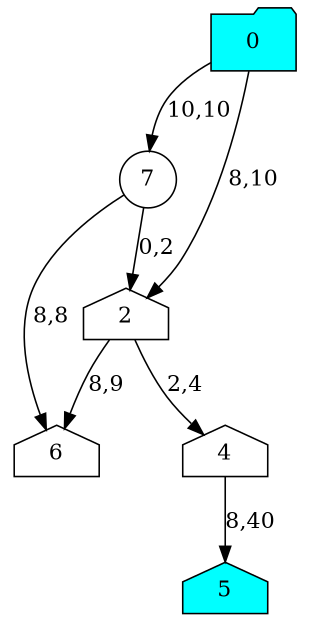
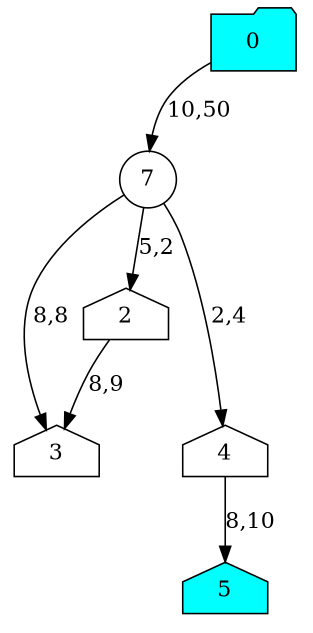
(199, 111) -> (199, 111)
(217, 185) -> none
(157, 248) -> (157, 248)
(159, 385) -> (202, 304)
(57, 454) -> (57, 454)
(250, 522) -> (250, 522)
